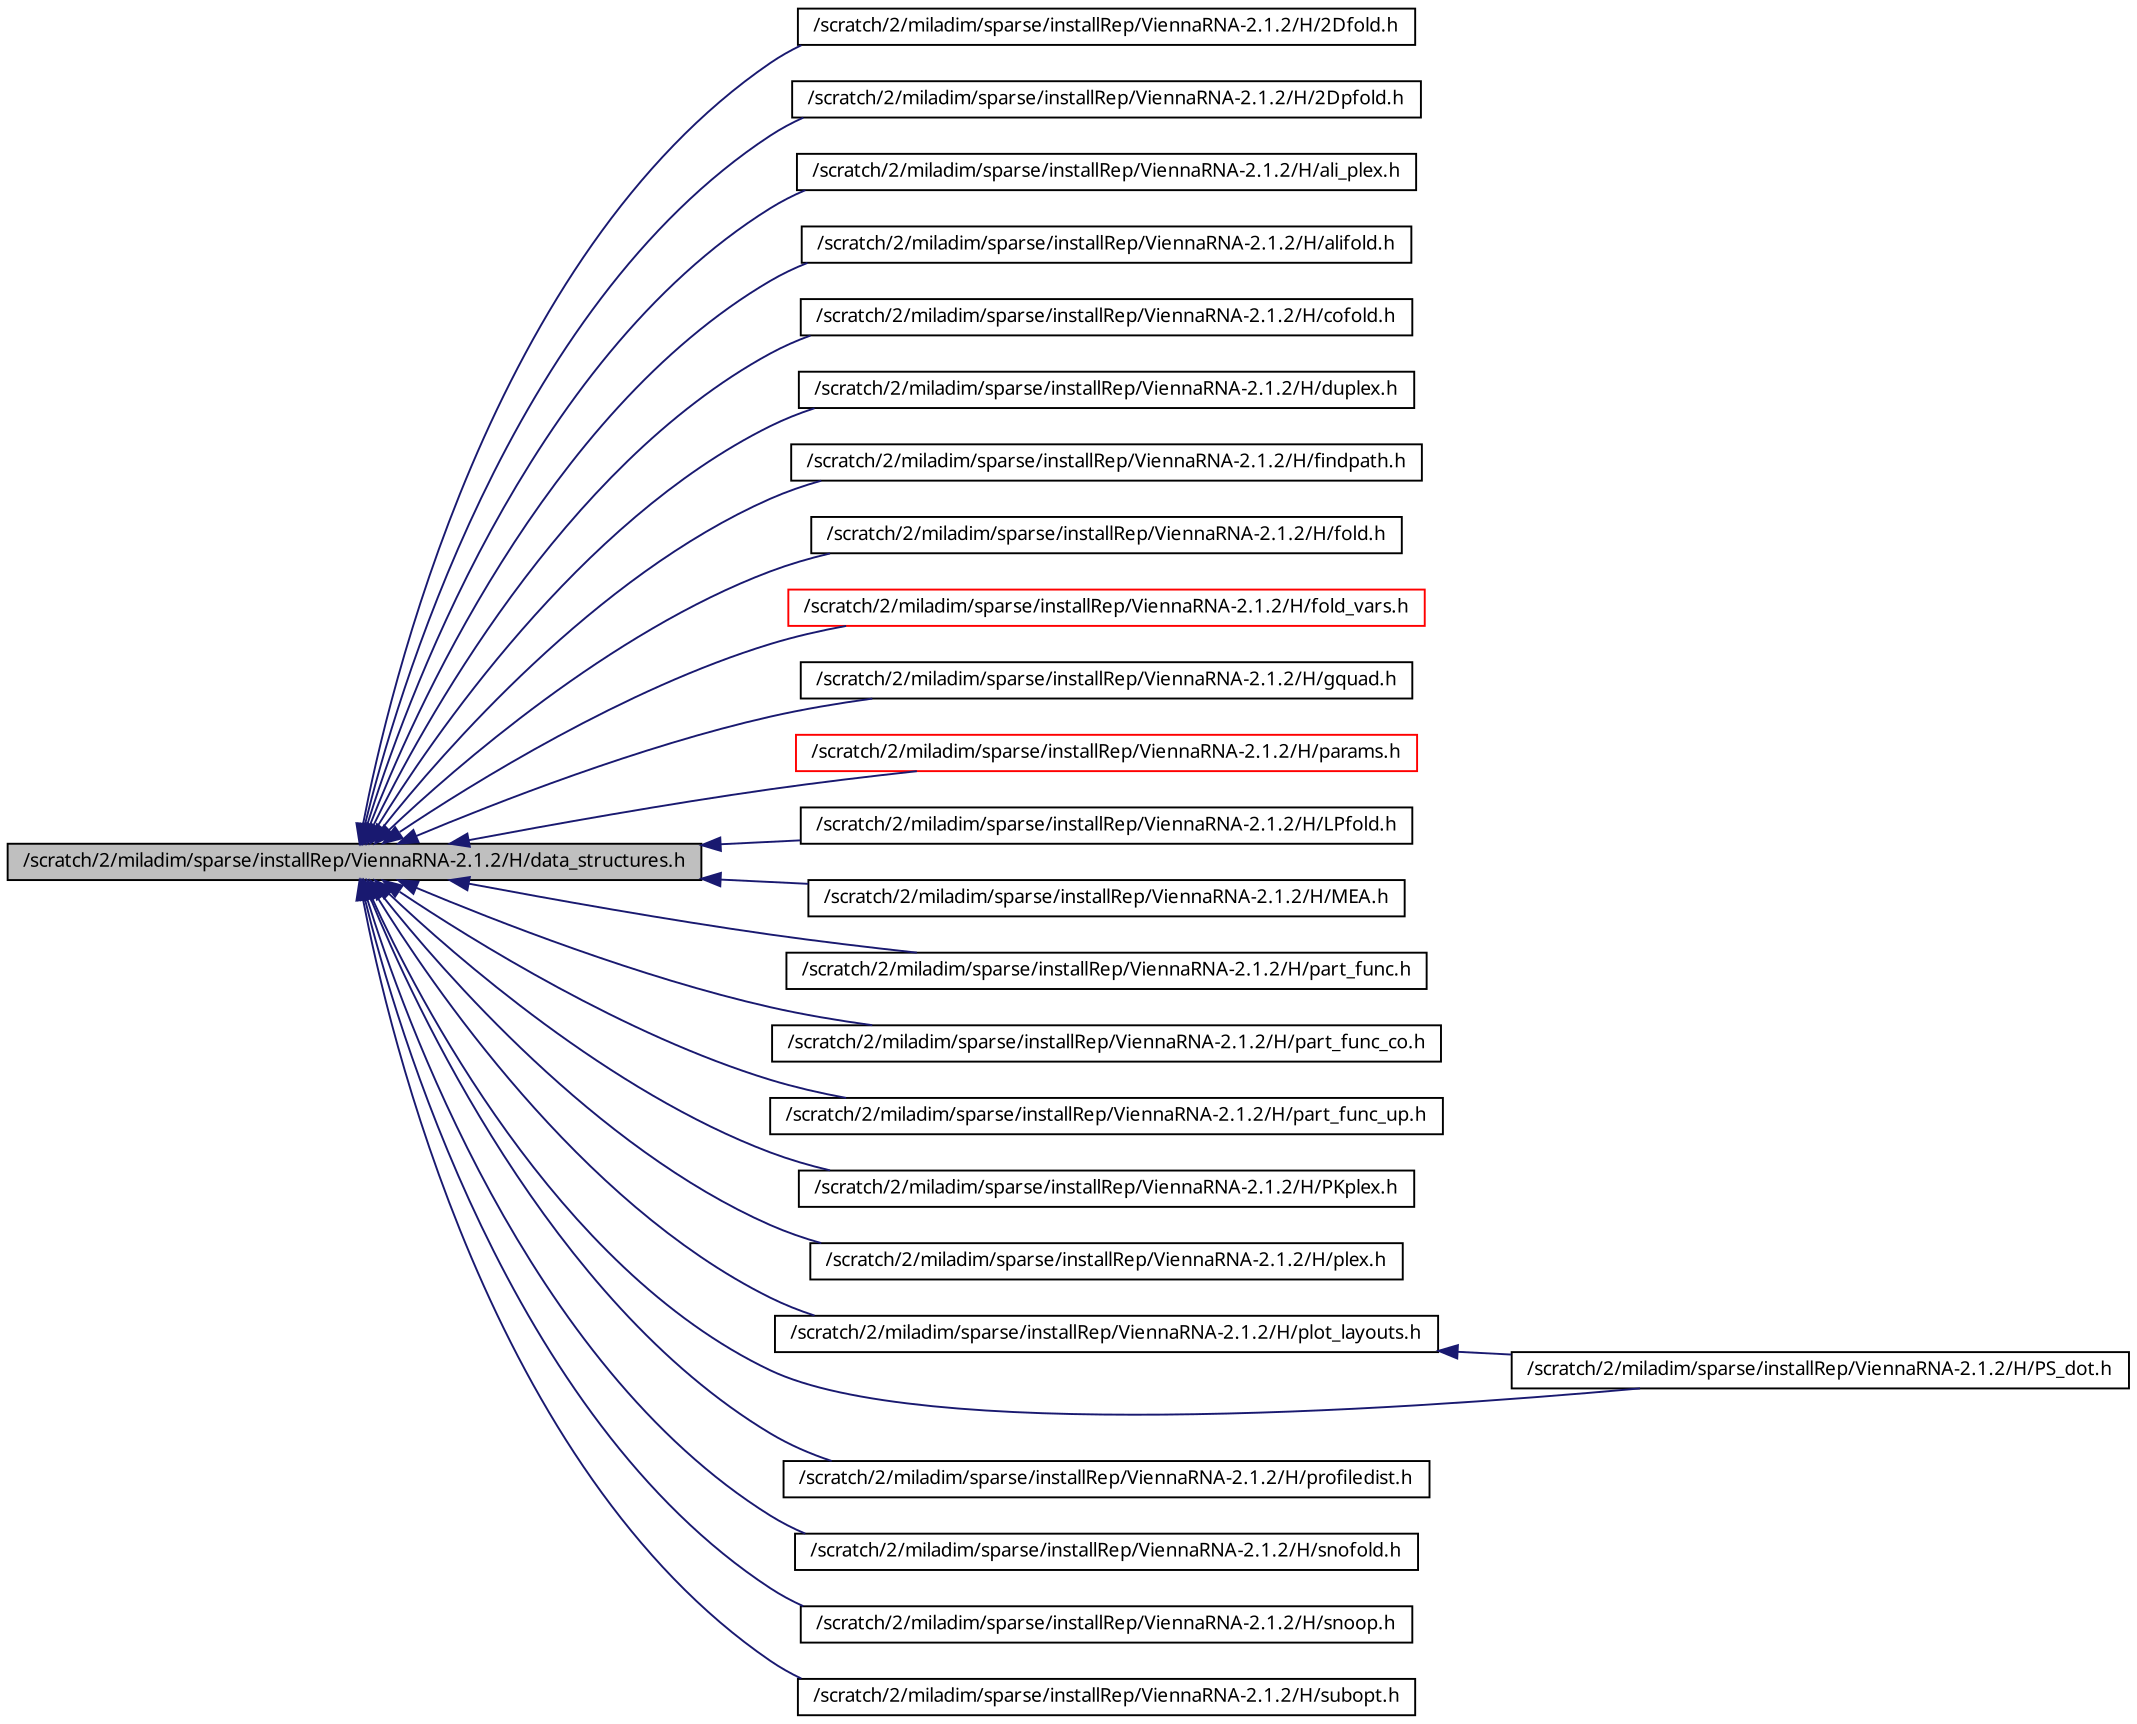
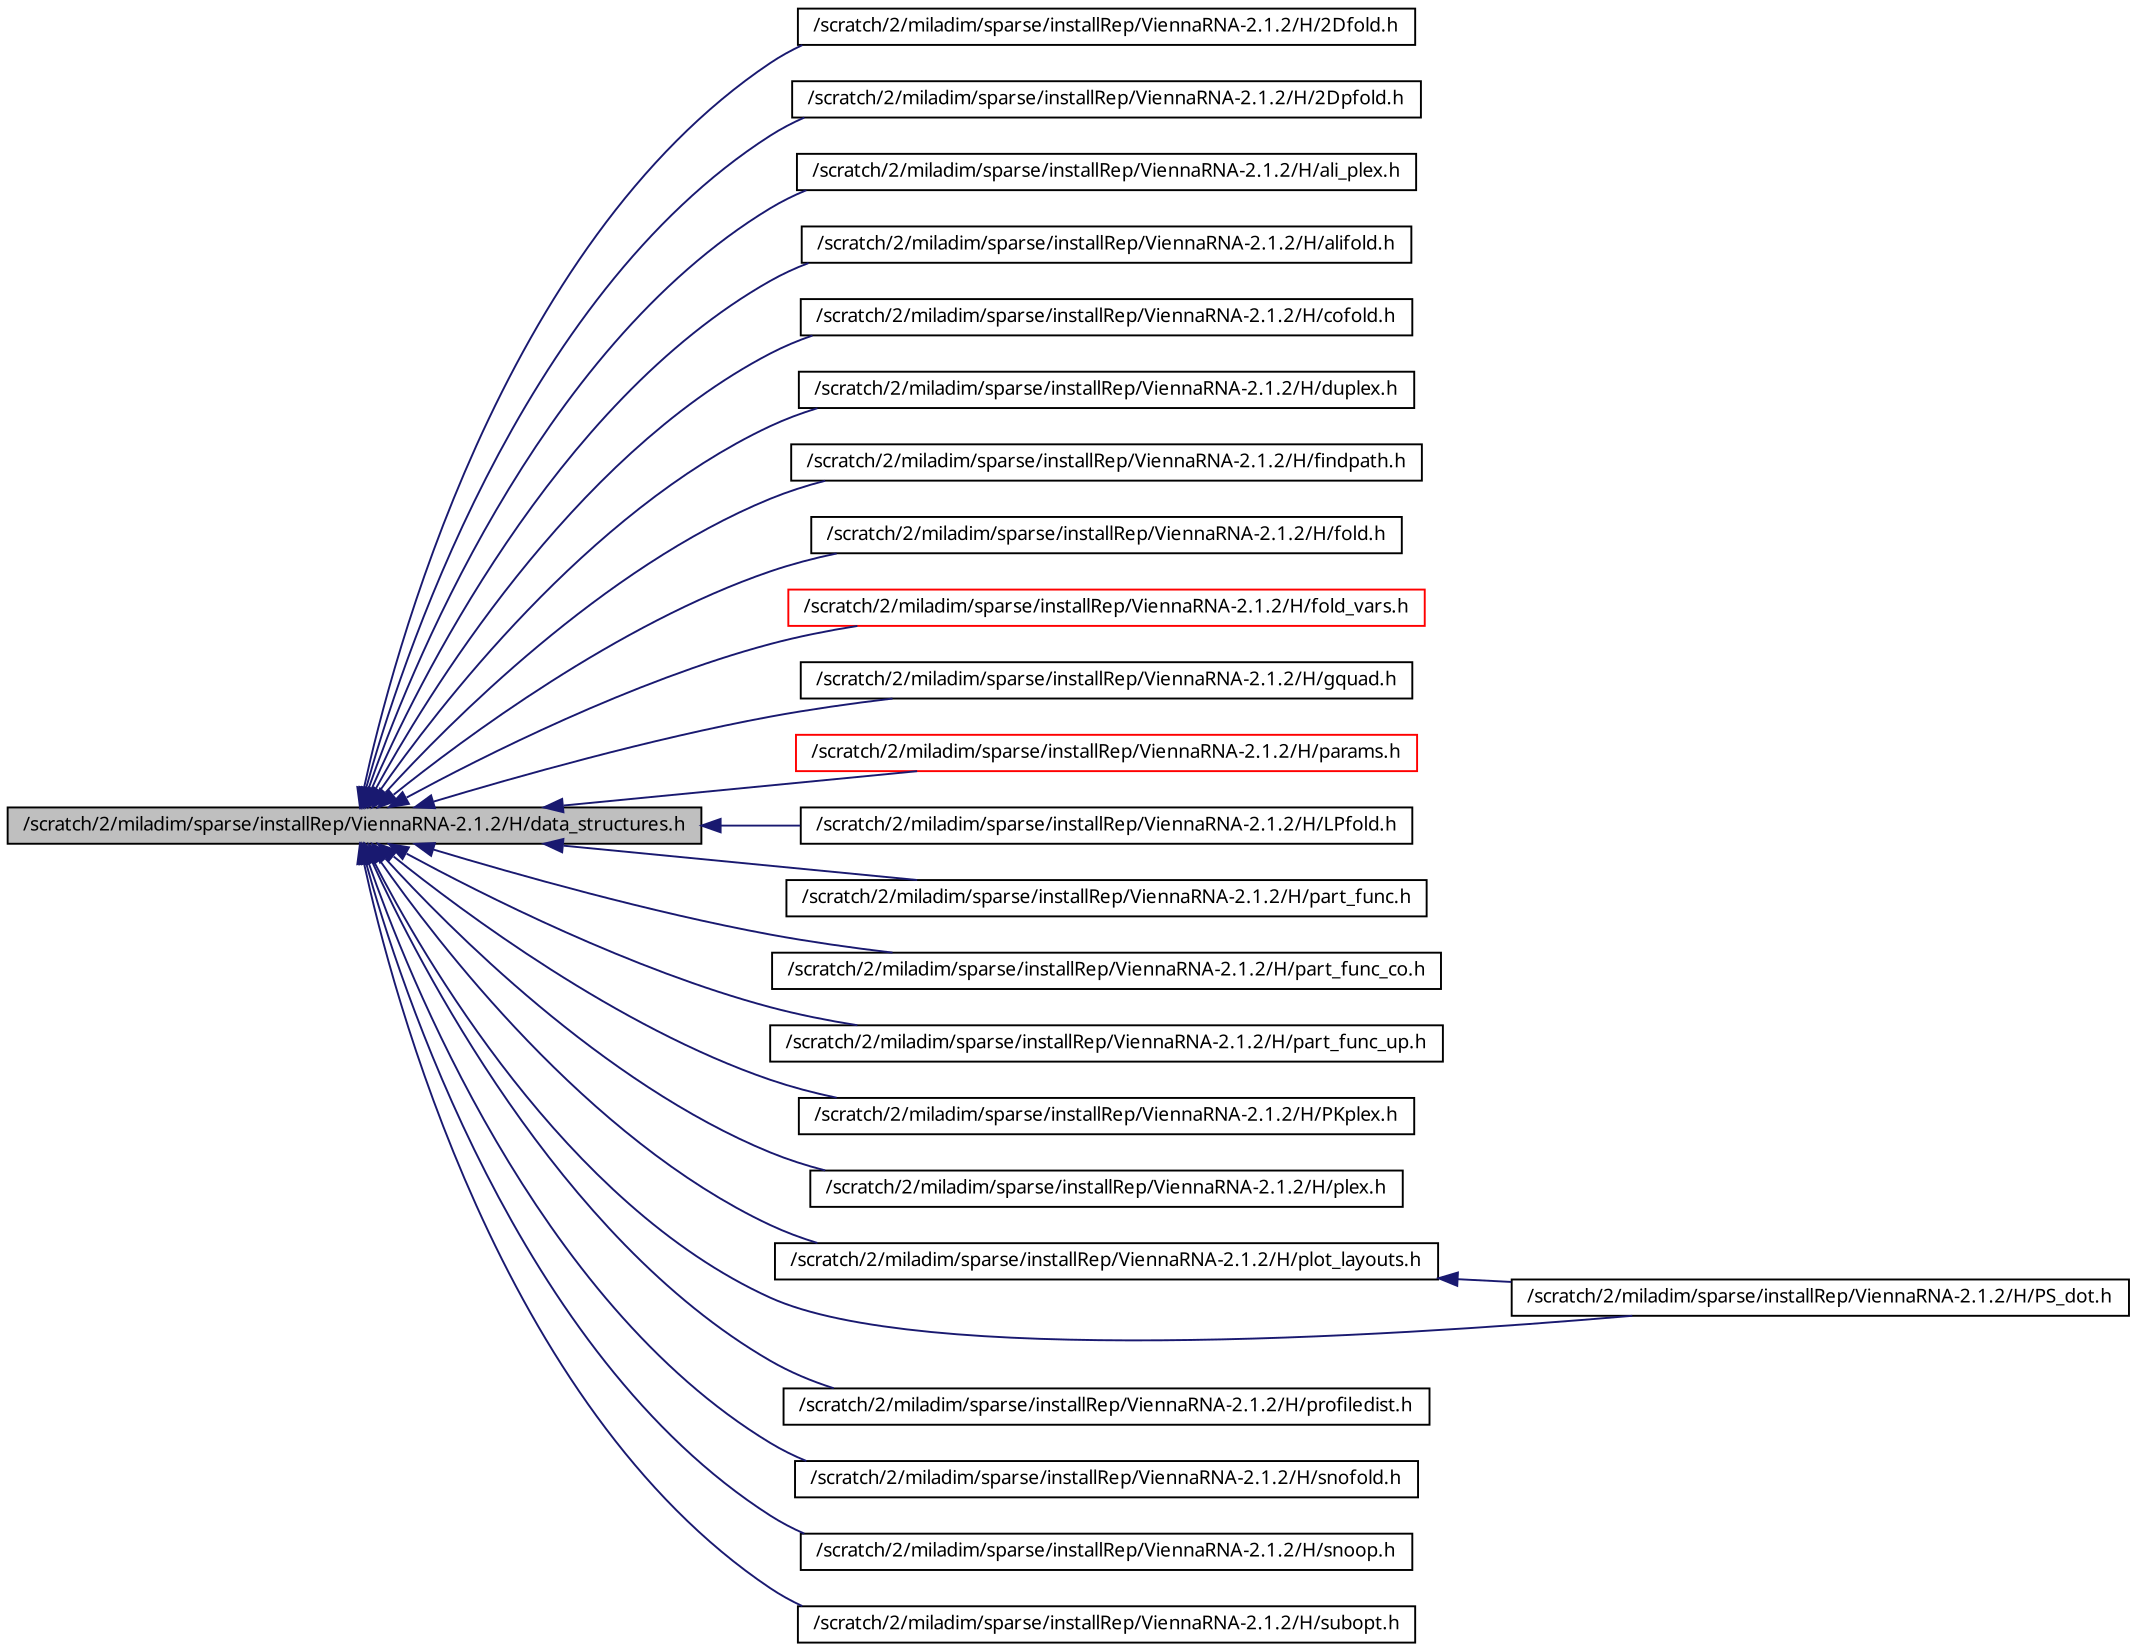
(1107, 898) -> none
